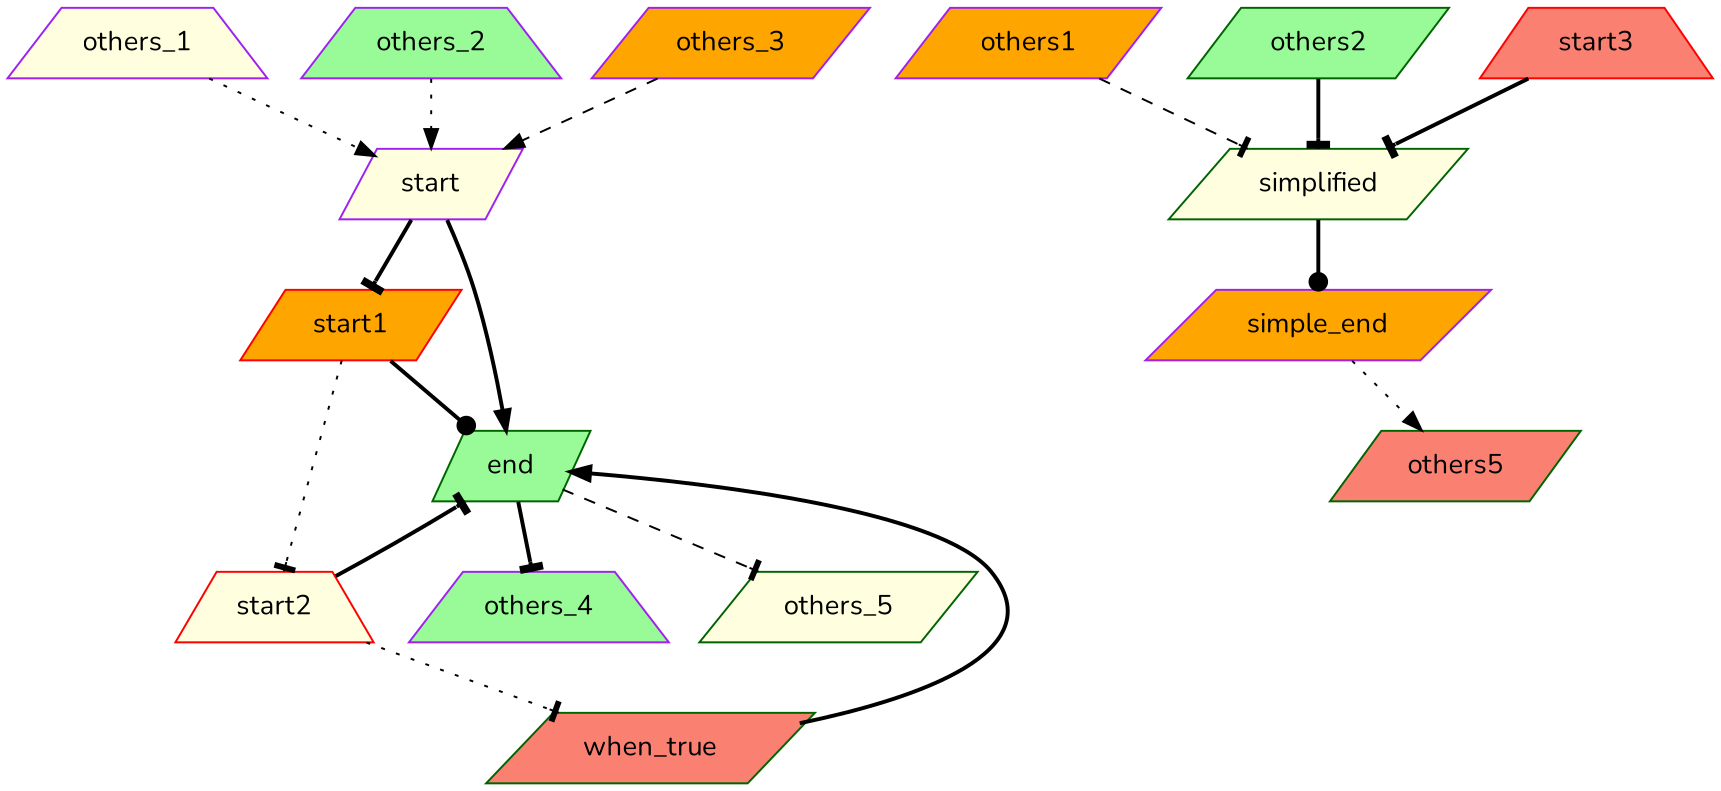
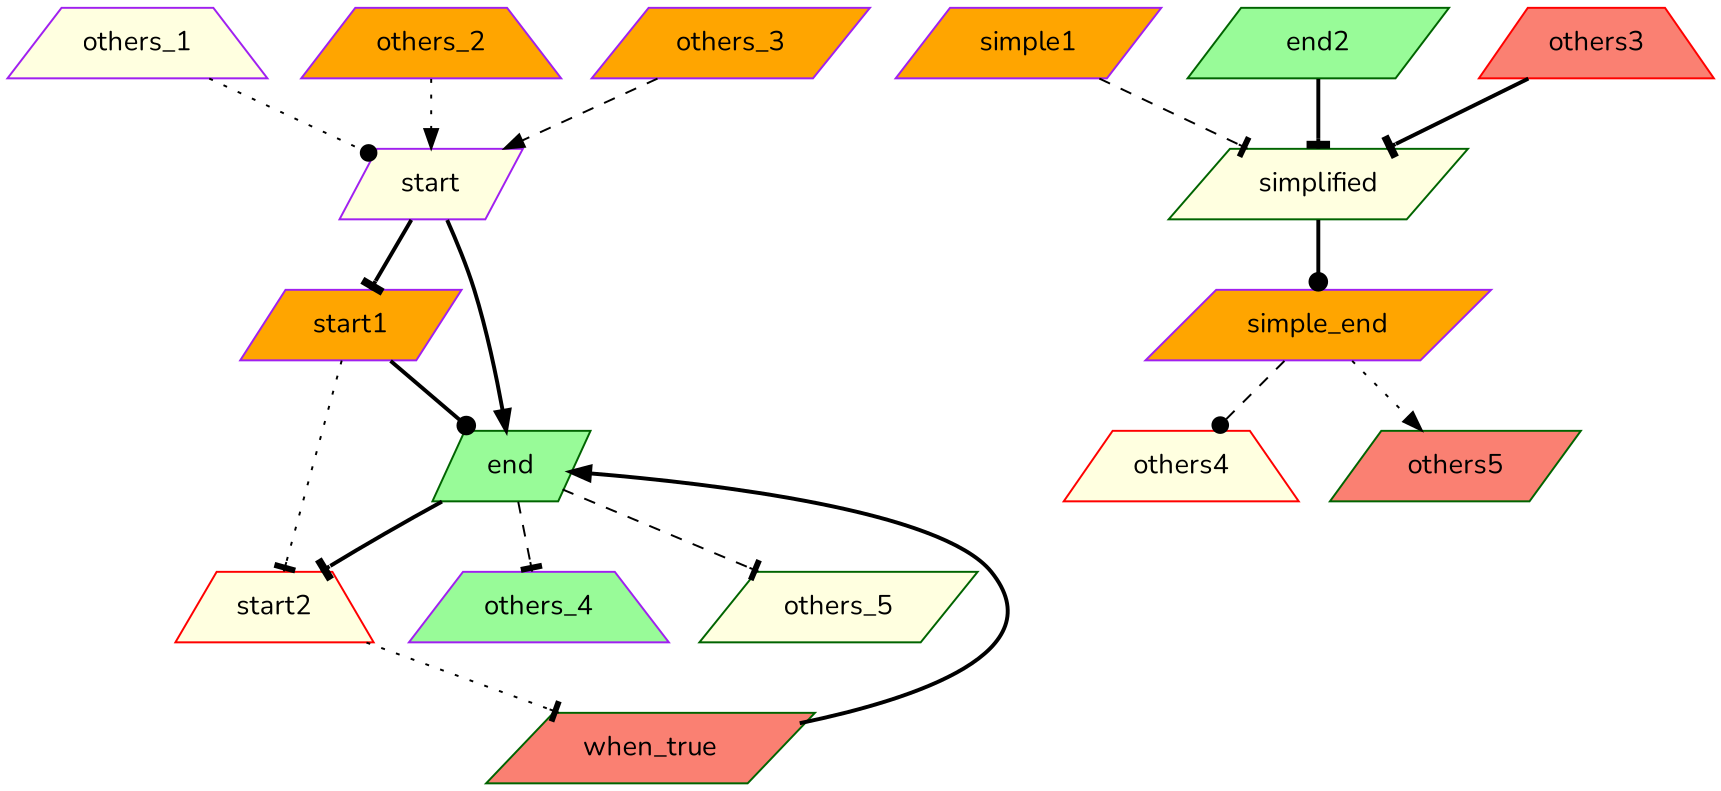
(431, 43) -> (431, 43)
(1028, 43) -> (1028, 43)
(1318, 43) -> (1318, 43)
(1596, 43) -> (1596, 43)
(285, 114) -> (285, 114)
(351, 325) -> (351, 325)
none -> (1181, 466)
(524, 532) -> (524, 532)
(396, 542) -> (386, 533)
